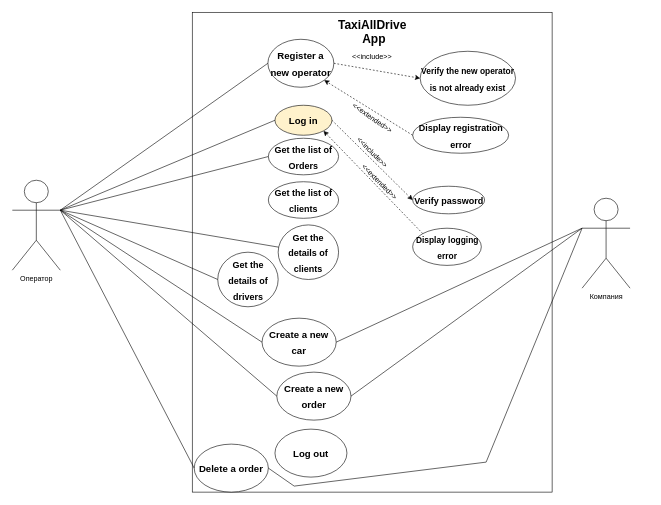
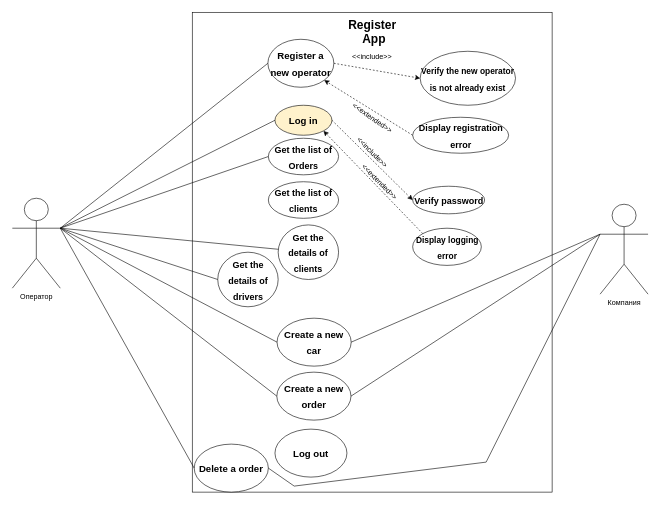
(373, 32) -> (373, 32)
(36, 225) -> (36, 243)
(606, 243) -> (624, 249)
(299, 342) -> (314, 342)
